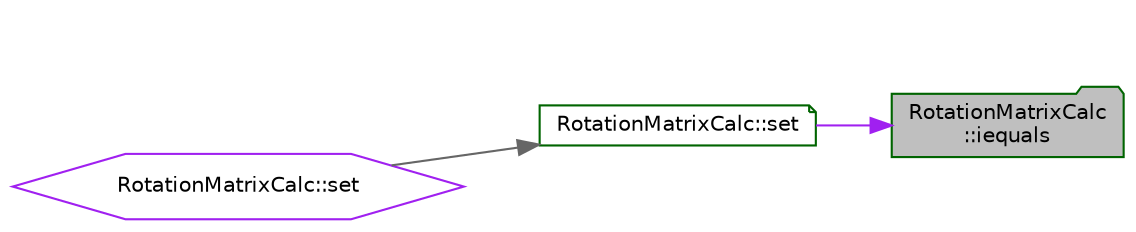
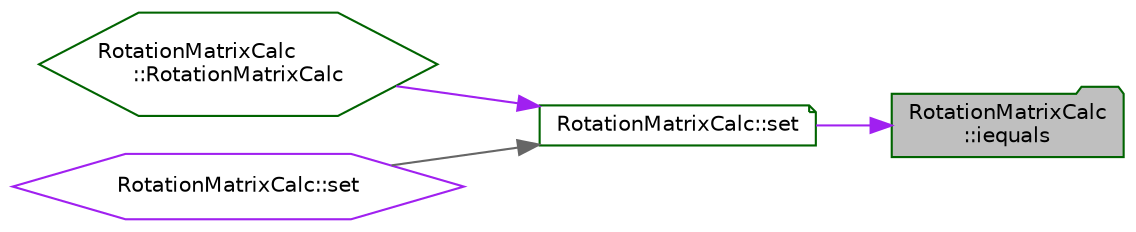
none -> (238, 64)
